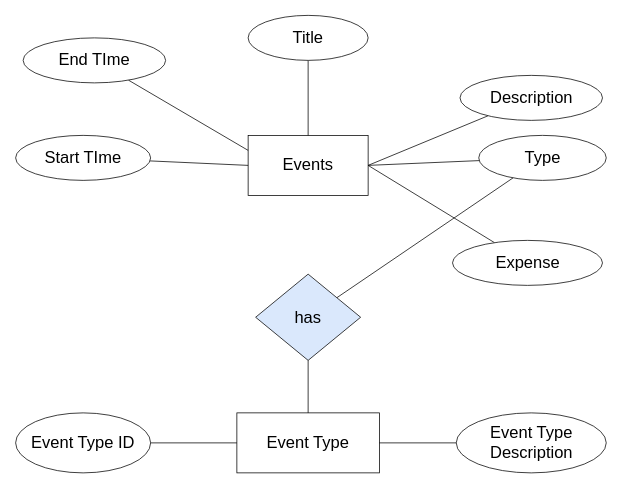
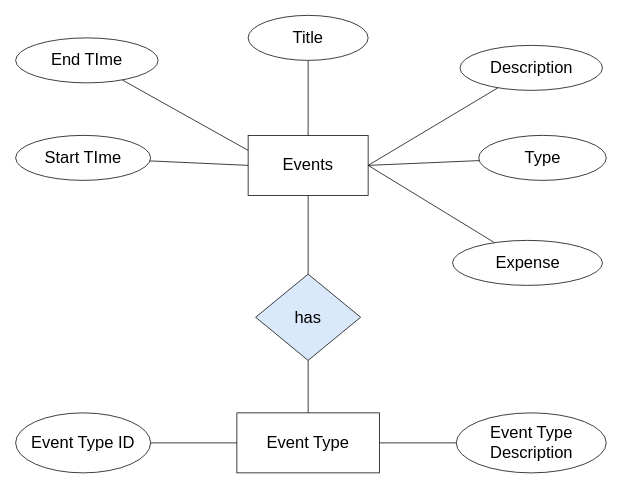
(94, 60) -> (87, 60)
(531, 98) -> (531, 68)
(424, 238) -> (308, 235)
